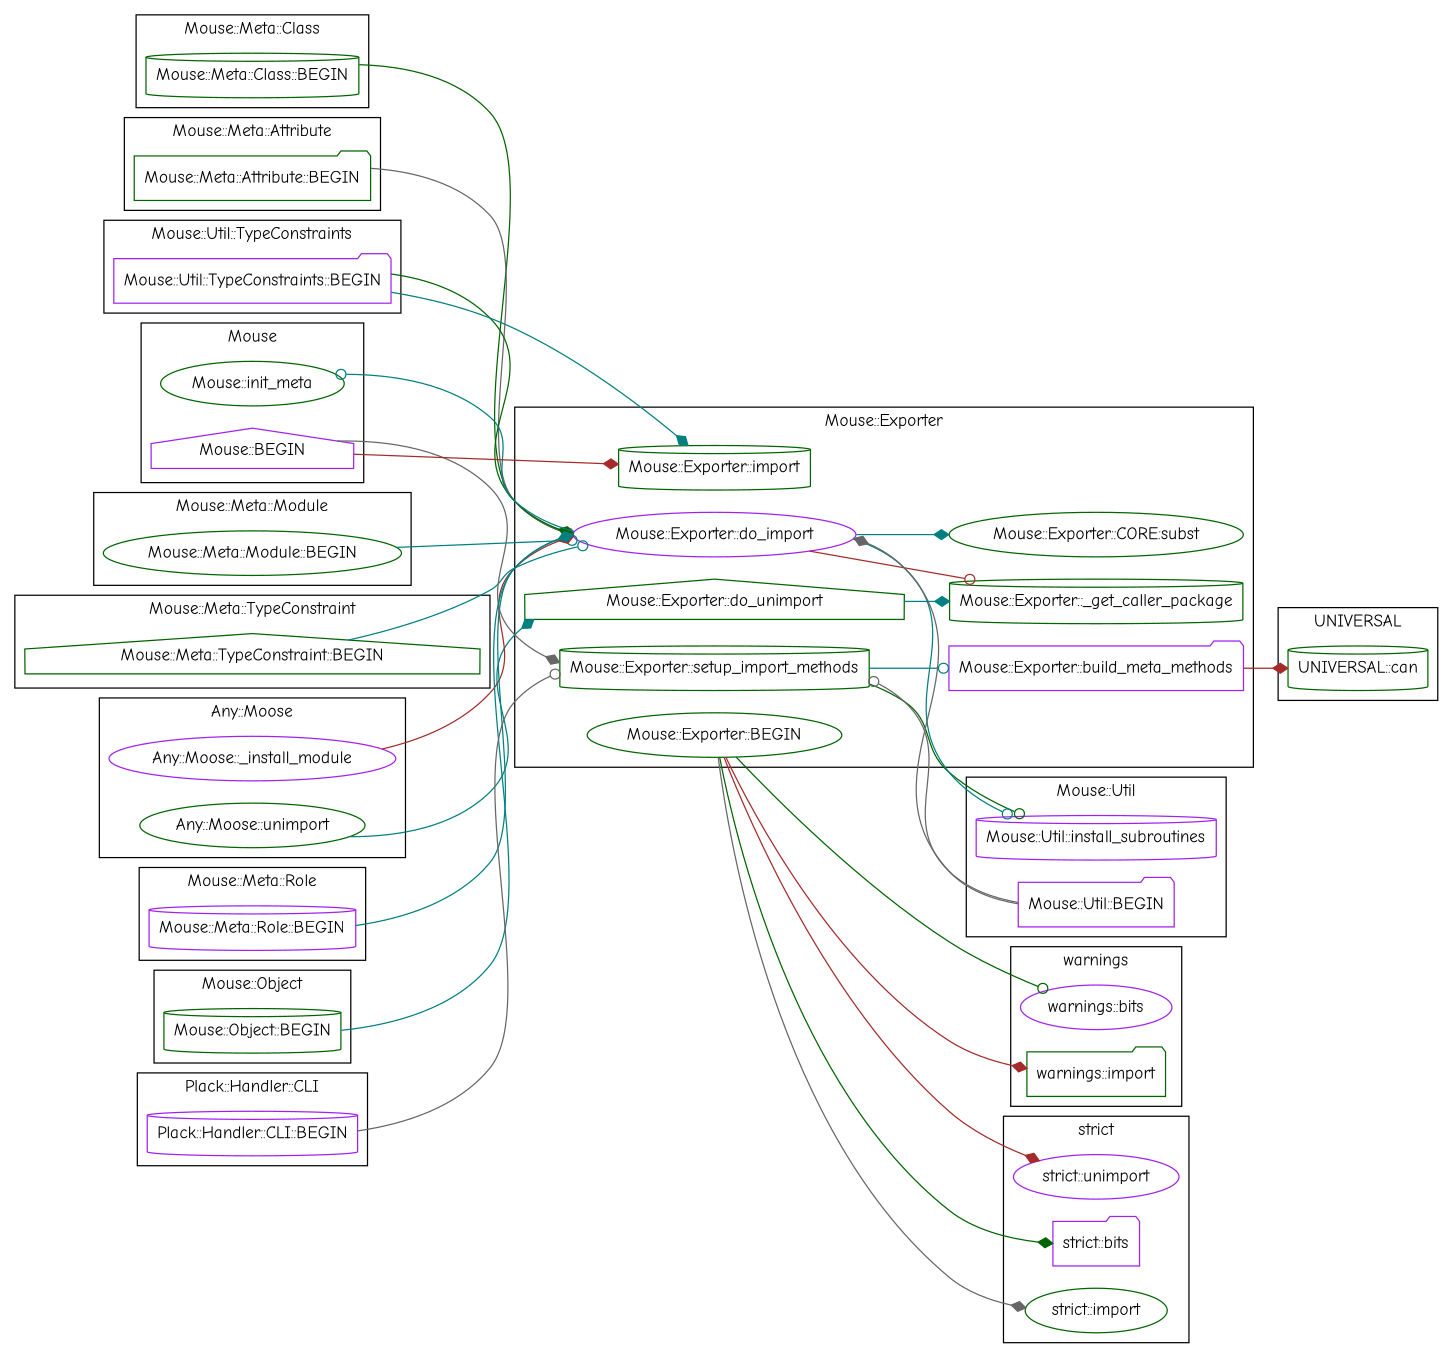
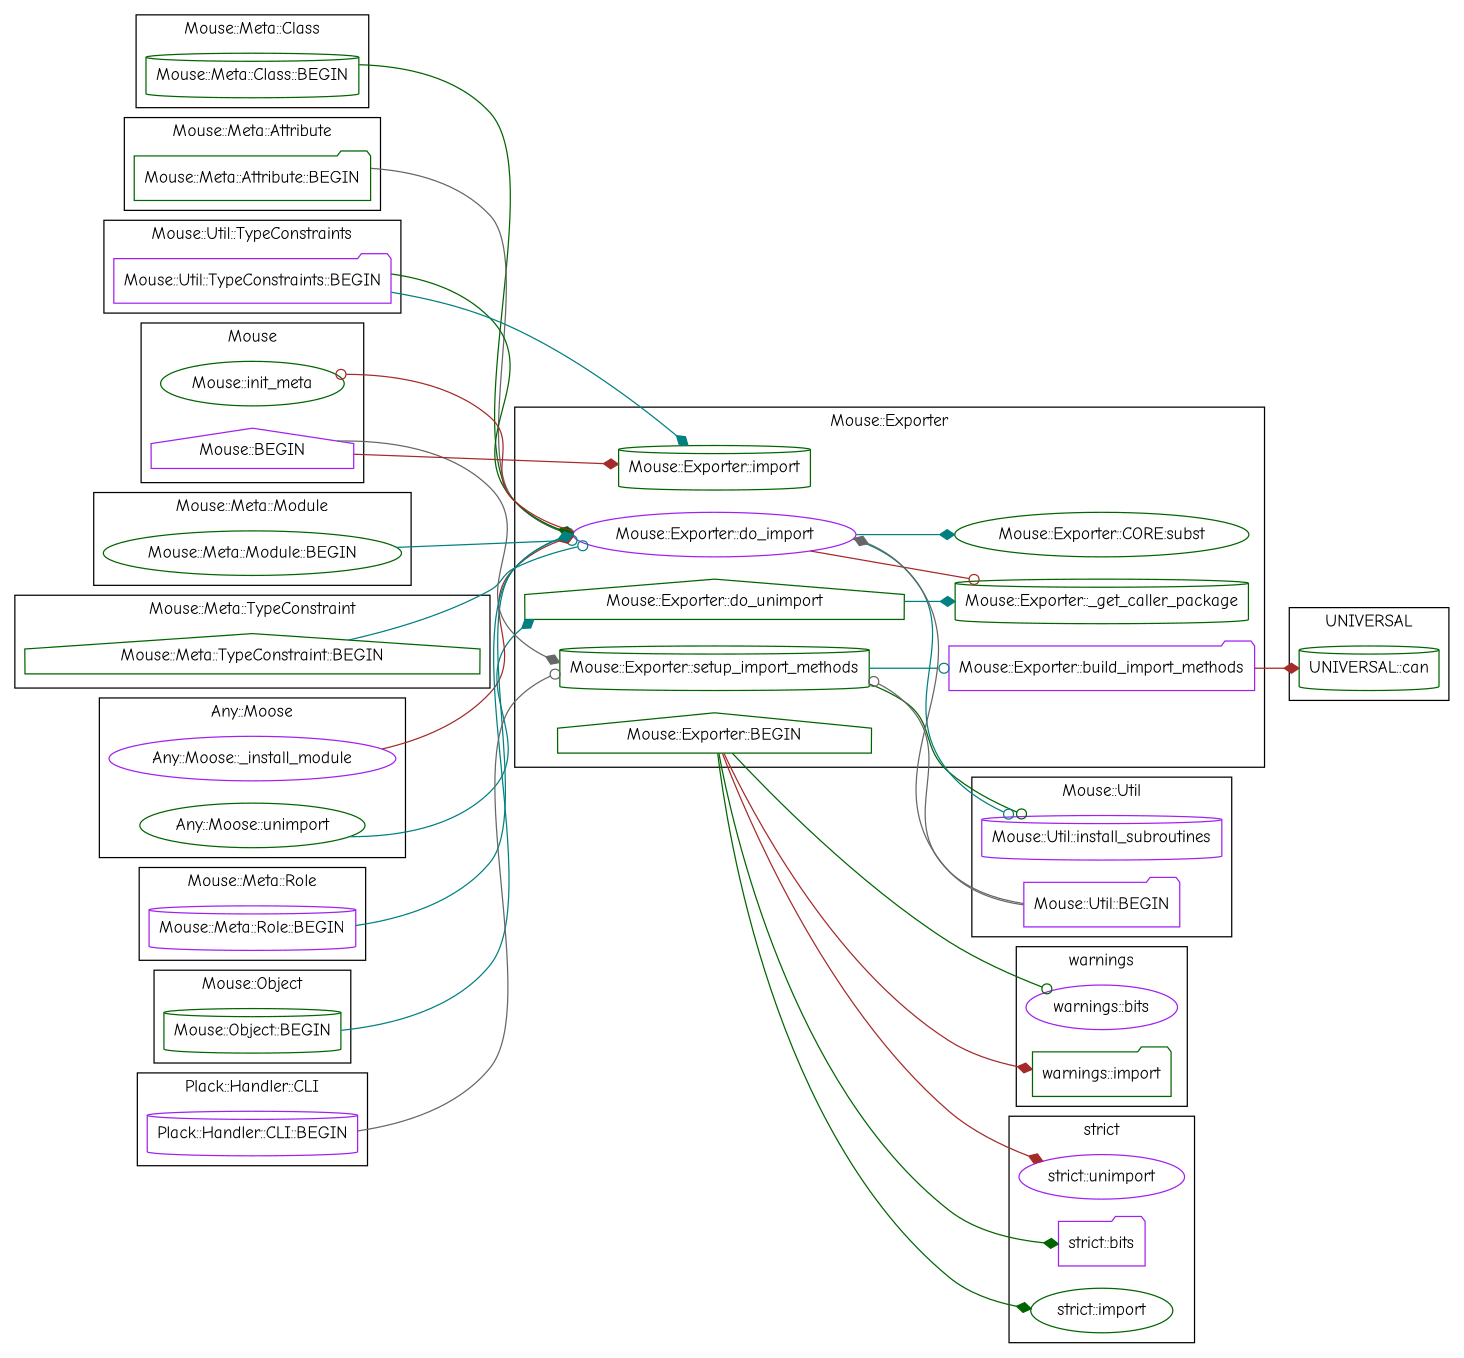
(486, 414) -> (486, 414)
(1096, 668) -> (1102, 668)
(715, 735) -> (715, 735)
(803, 1070) -> (802, 1071)
